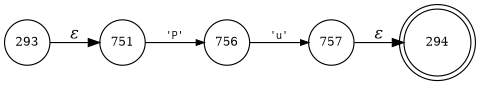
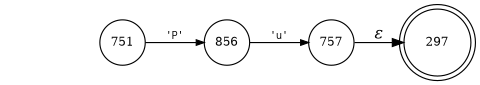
(27, 43) -> none
(227, 43) -> (227, 43)
(437, 43) -> (437, 43)
